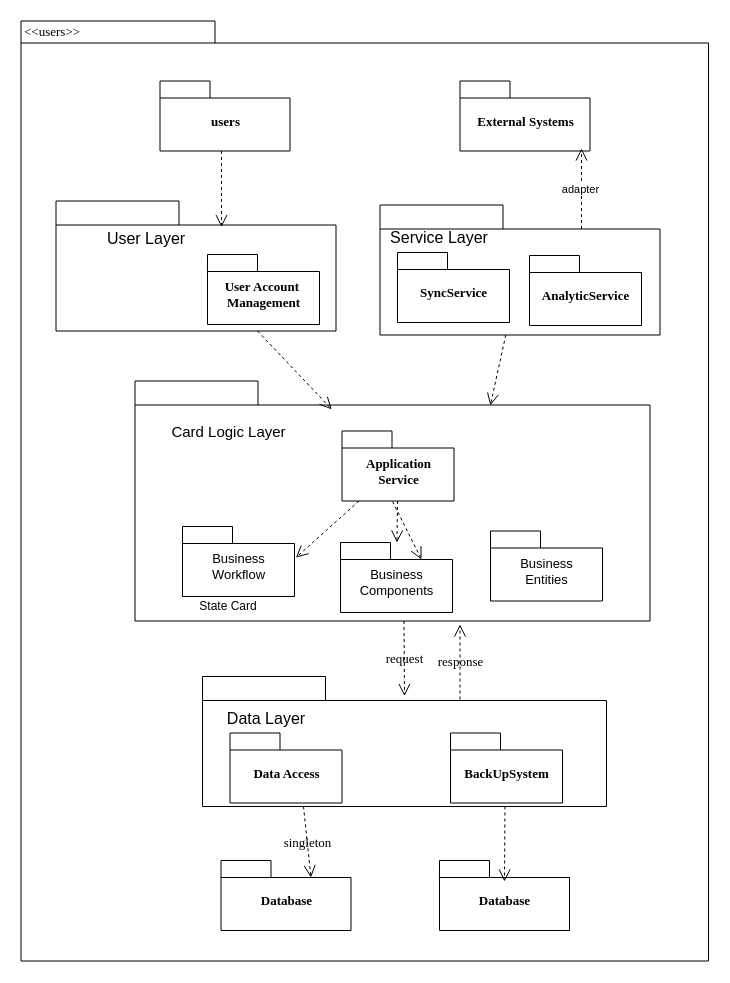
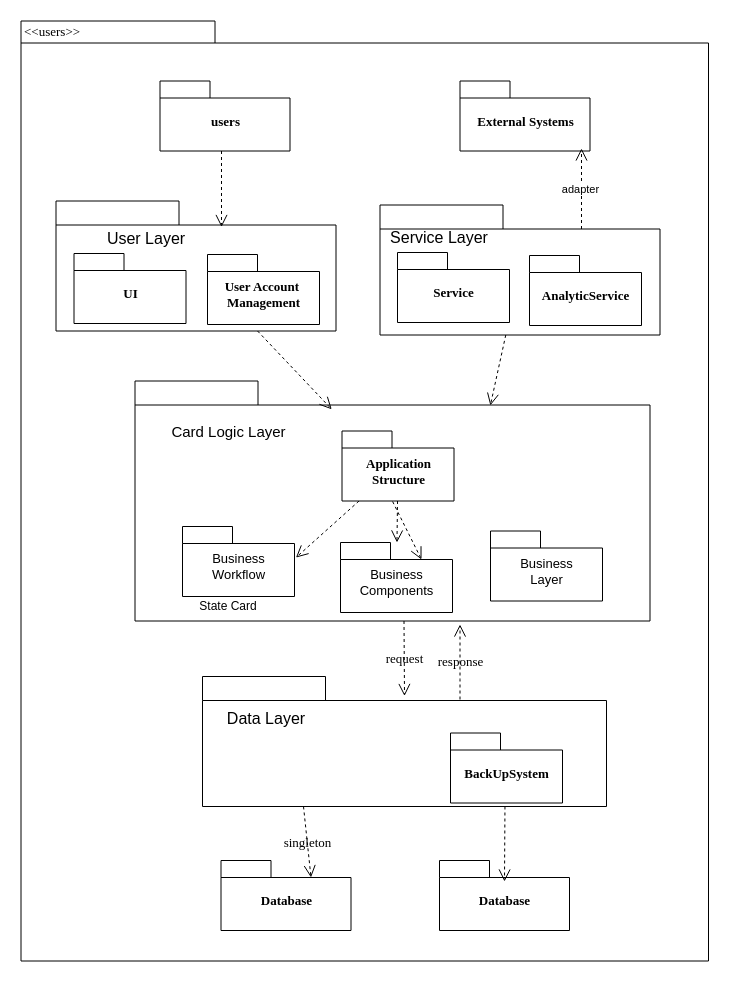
none -> (130, 289)
(454, 293) -> (454, 293)
(399, 472) -> (399, 472)
(547, 572) -> (547, 572)
(286, 768) -> none
